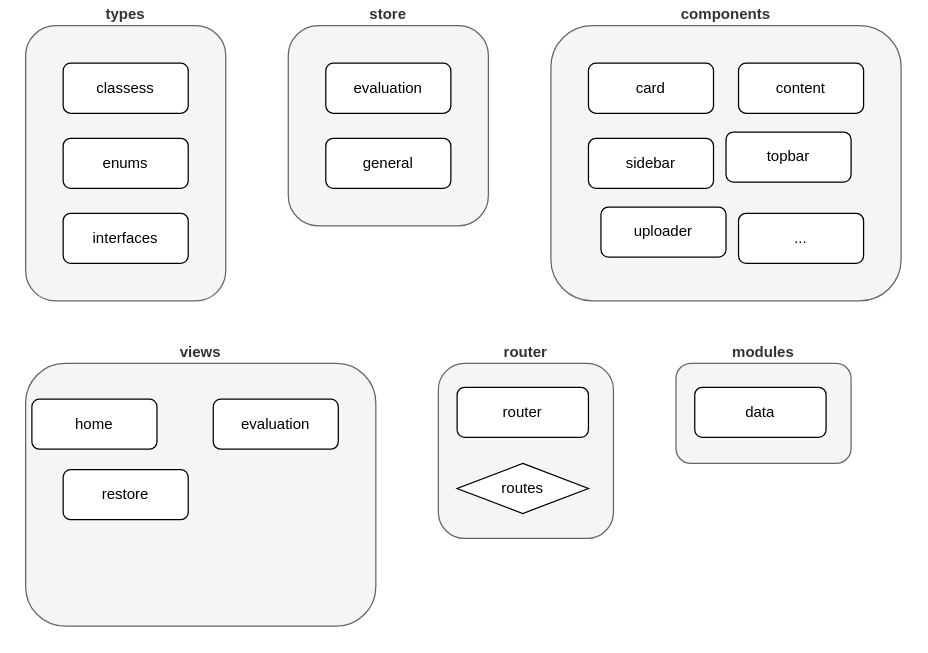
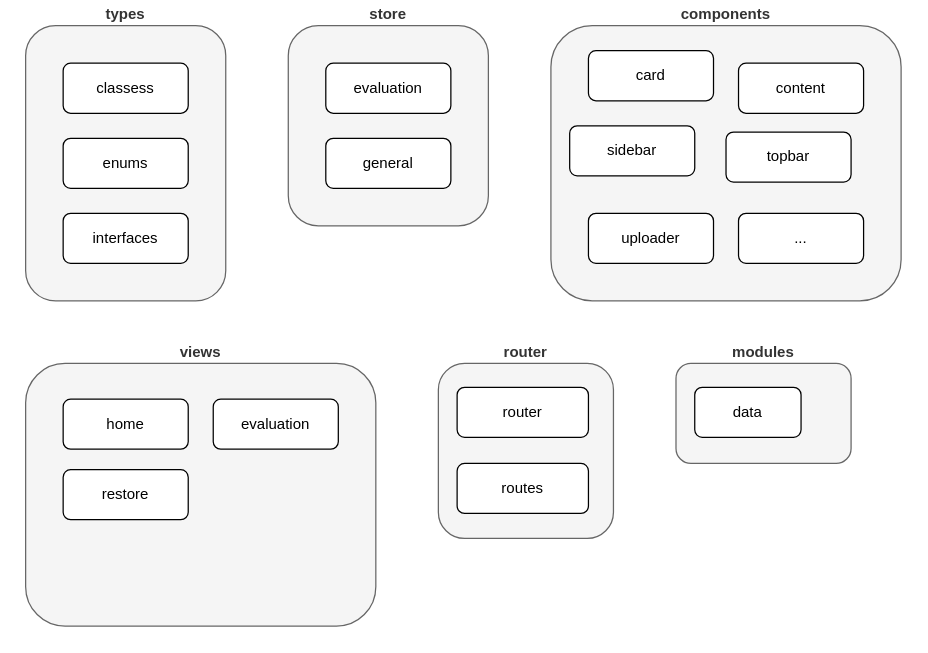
(651, 88) -> (651, 76)
(651, 163) -> (632, 151)
(663, 232) -> (651, 238)
(760, 412) -> (748, 412)
(94, 424) -> (126, 424)
(523, 488) -> (523, 488)
